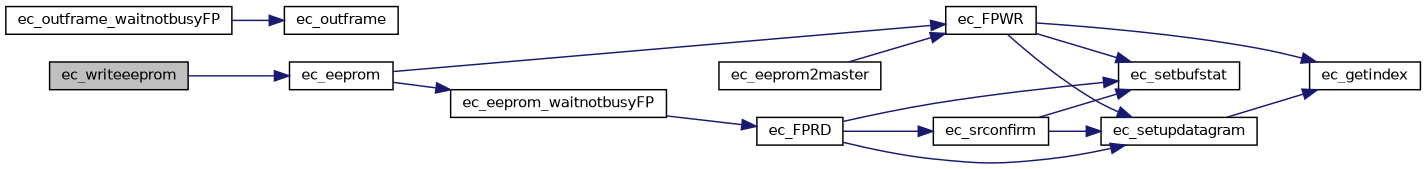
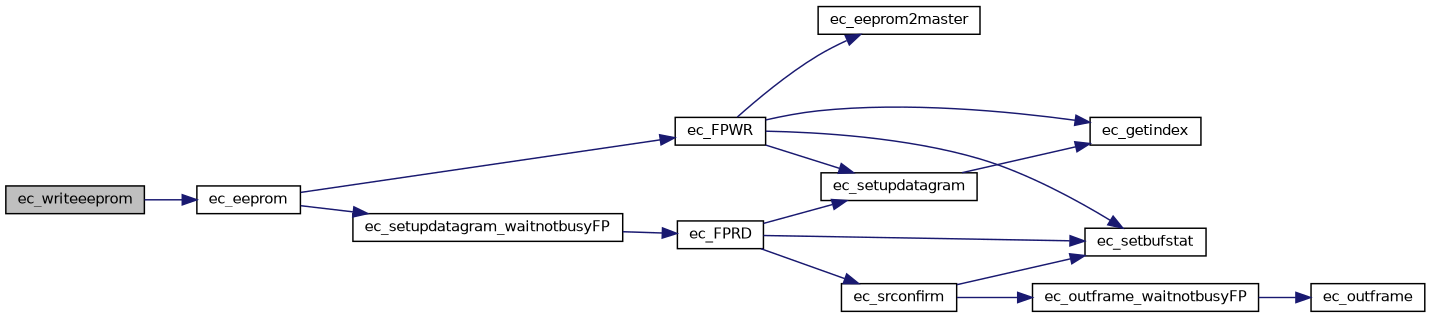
(890, 50) -> (789, 75)
(559, 104) -> (488, 228)
(1068, 131) -> (987, 298)
